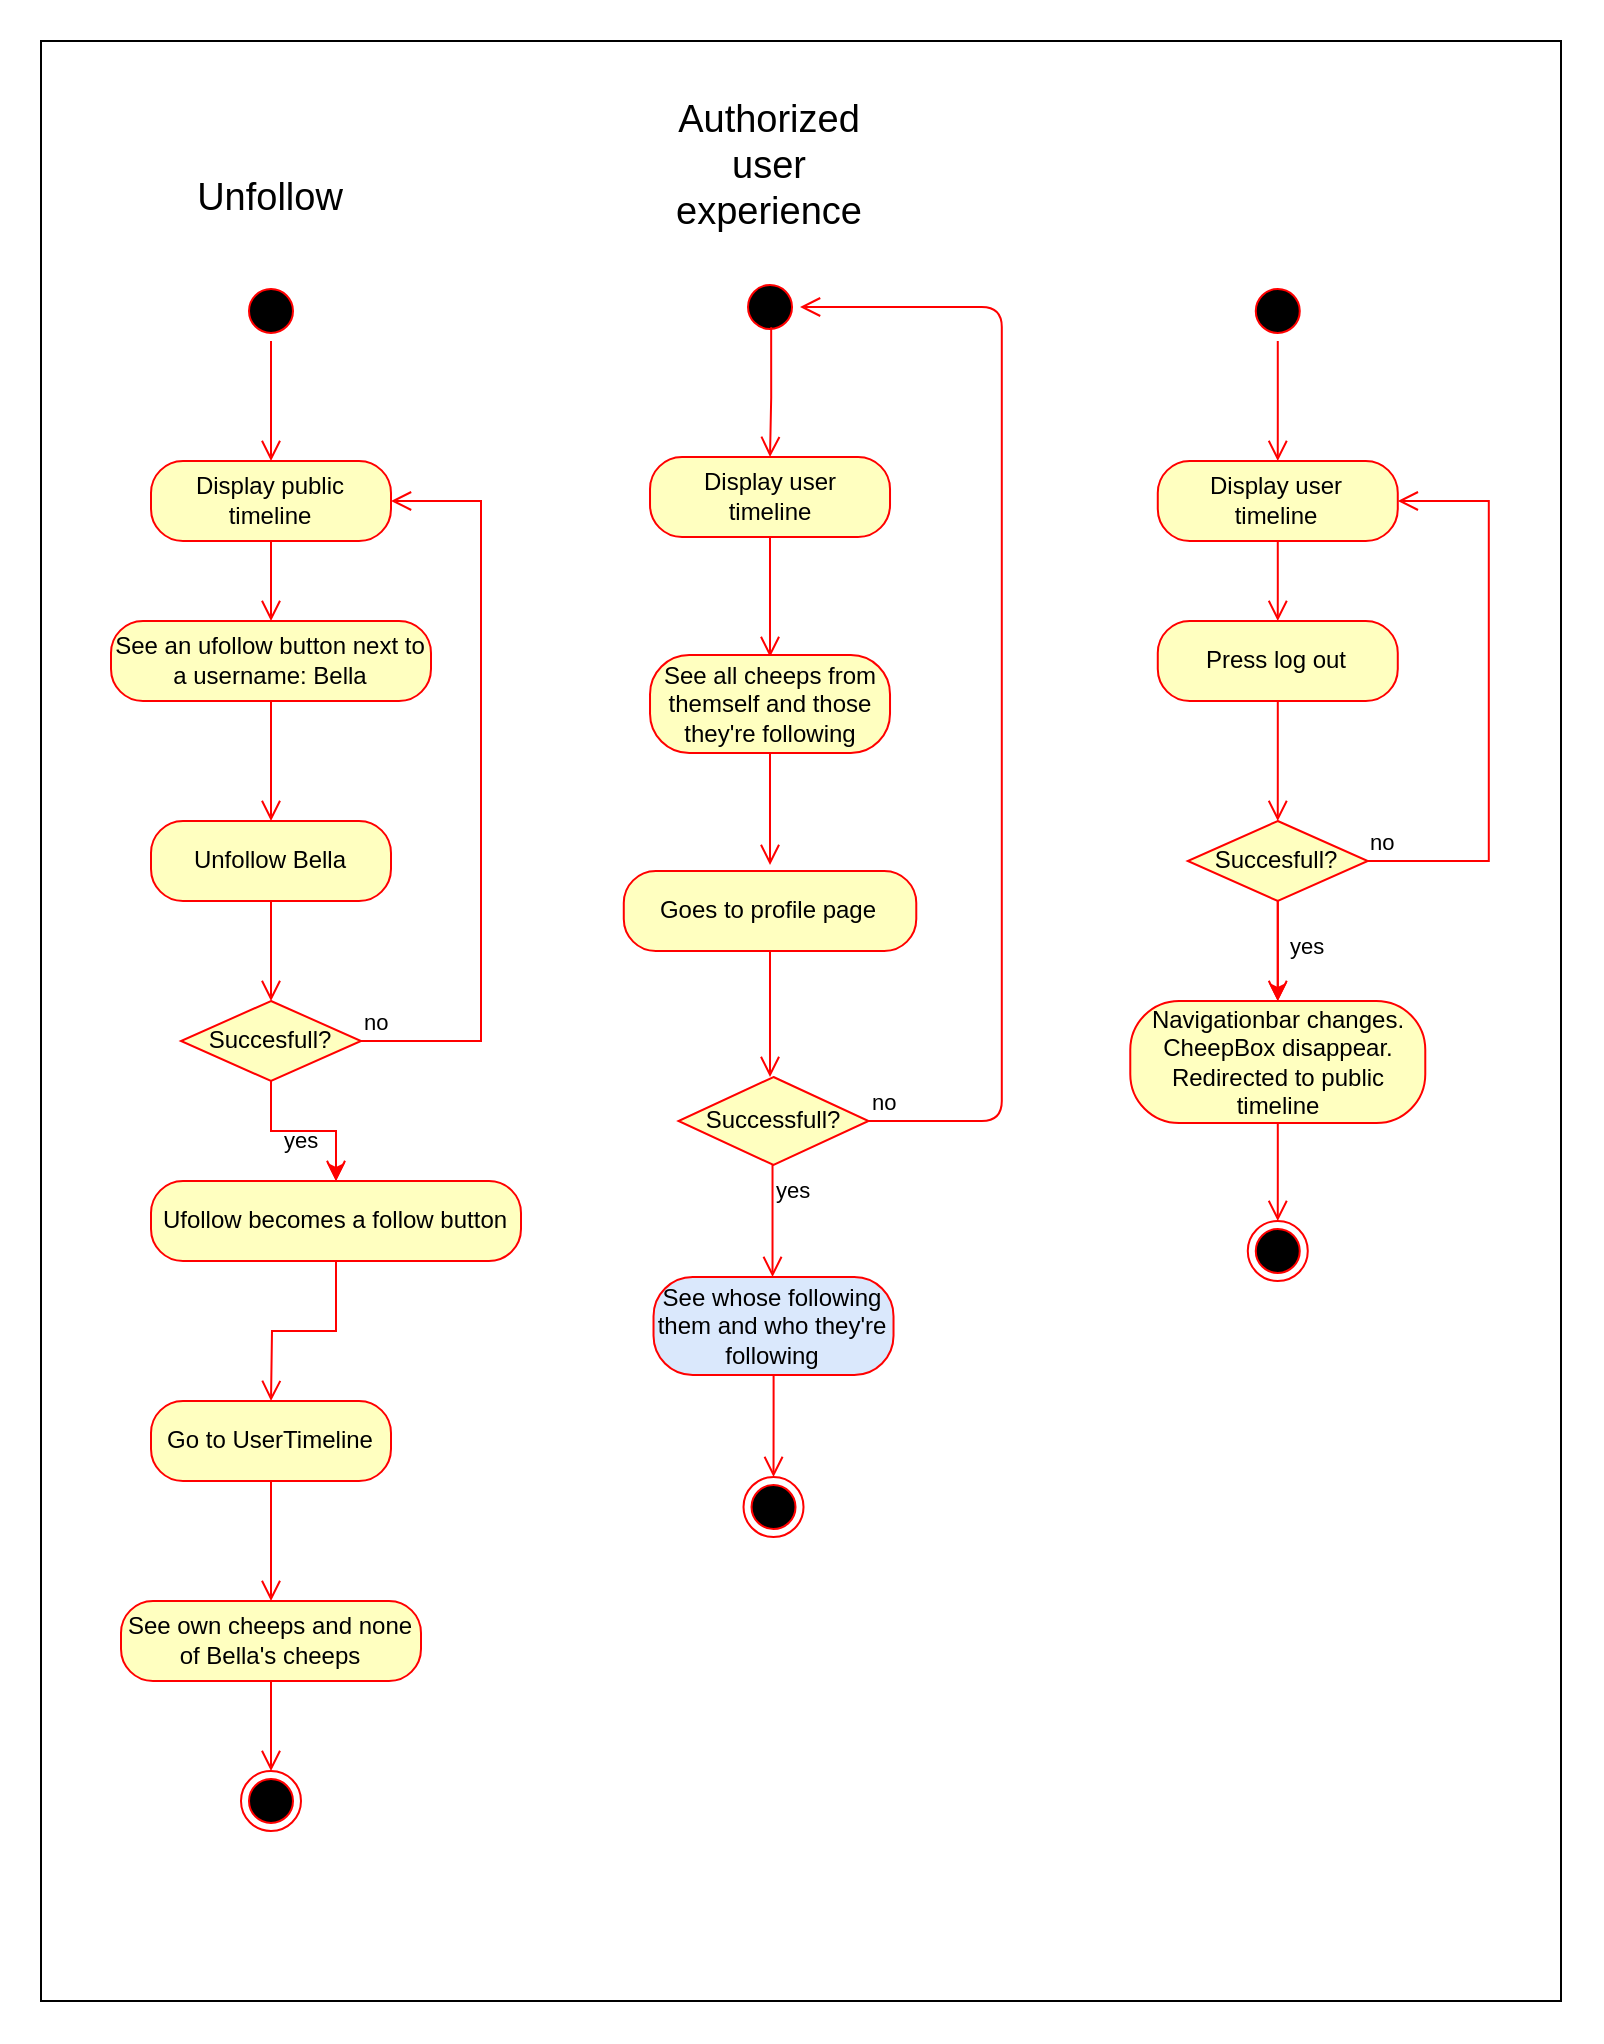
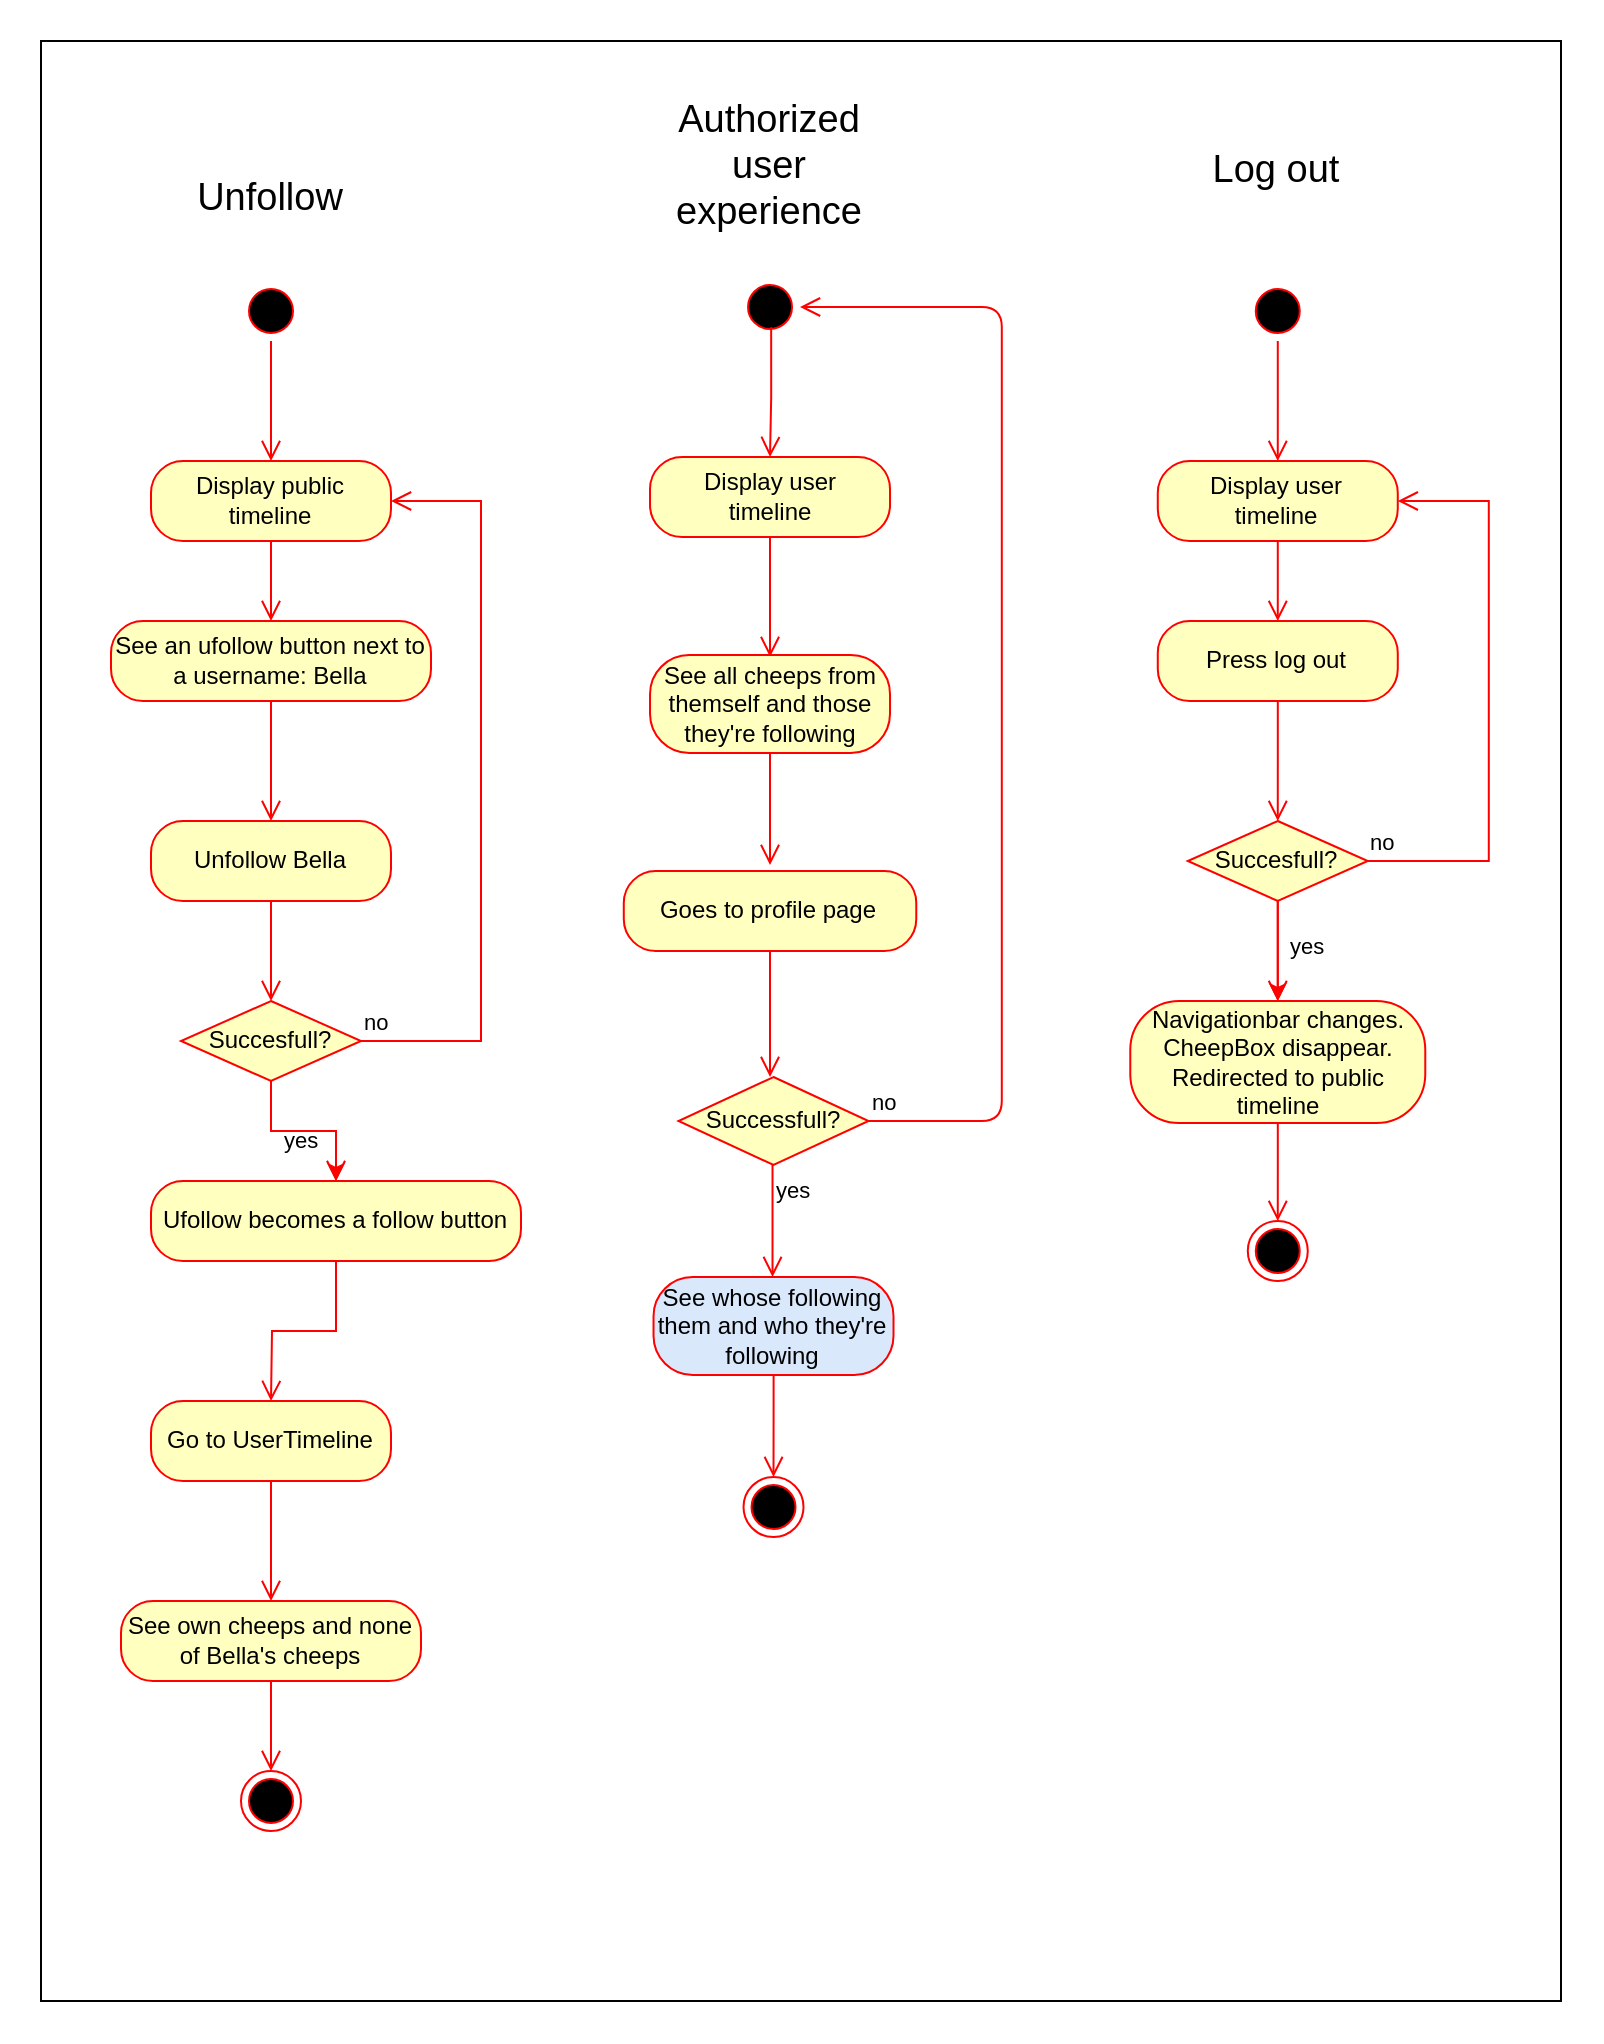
none -> (1278, 171)
